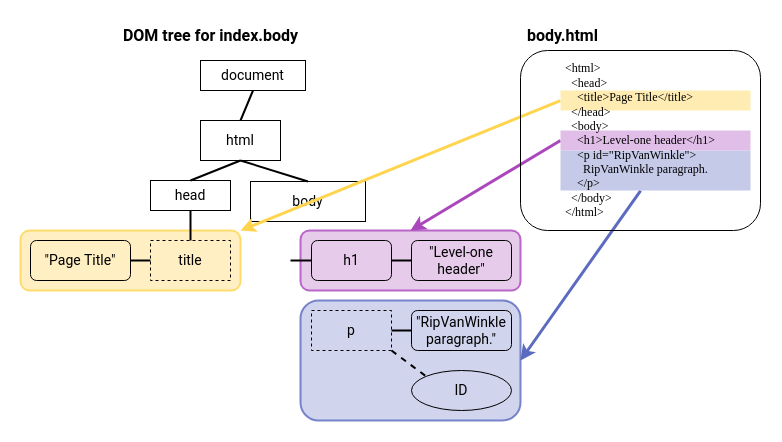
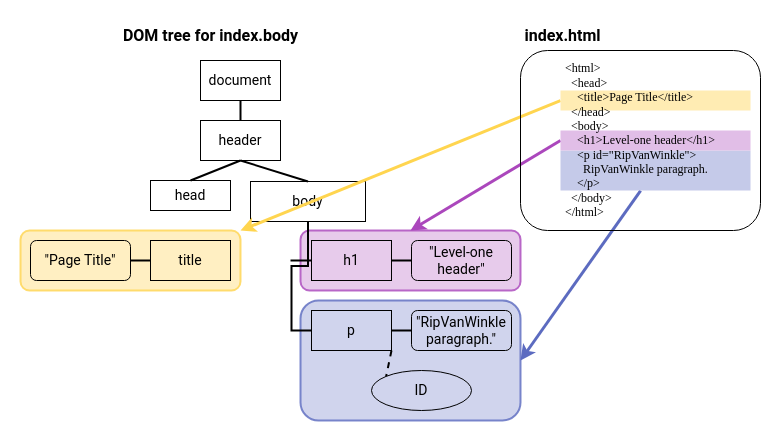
(563, 36) -> (563, 36)
(253, 76) -> (241, 81)
(241, 141) -> (241, 141)
(191, 226) -> none
(191, 261) -> (191, 261)
(352, 261) -> (352, 261)
none -> (292, 278)
(352, 331) -> (352, 331)
(462, 391) -> (422, 391)
